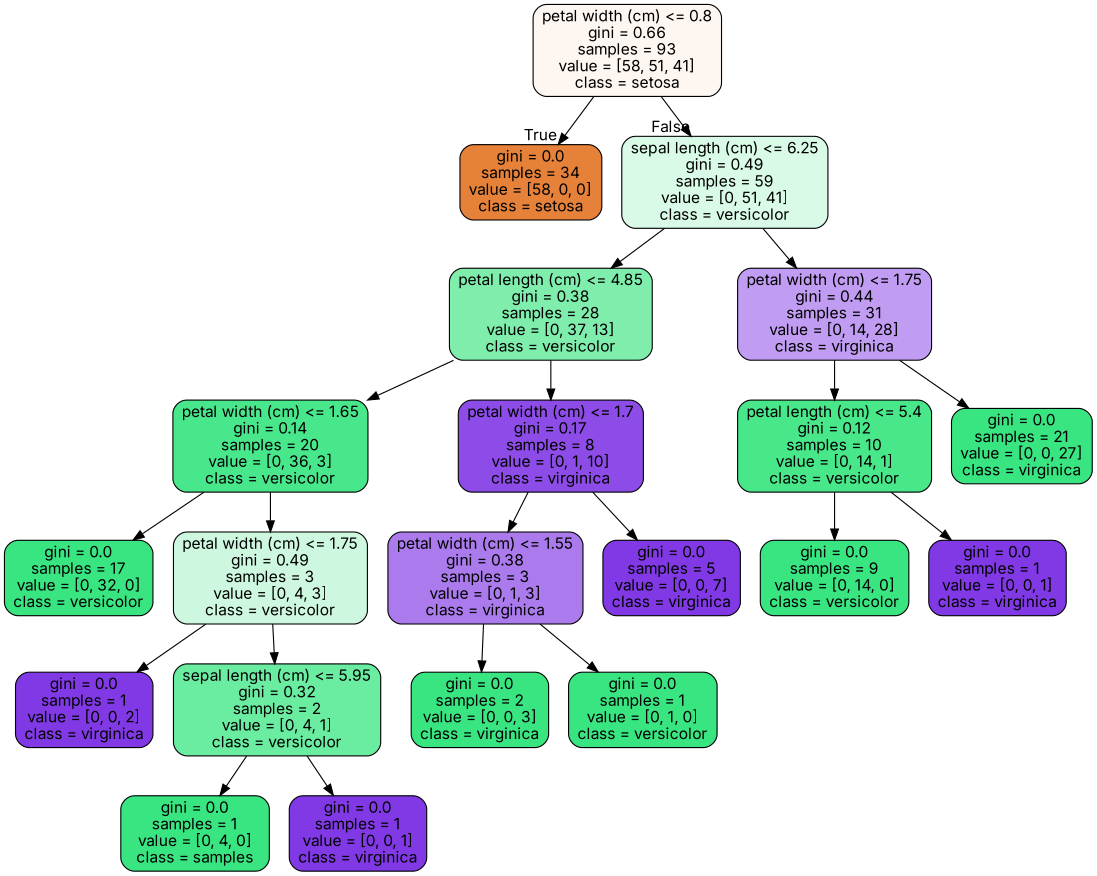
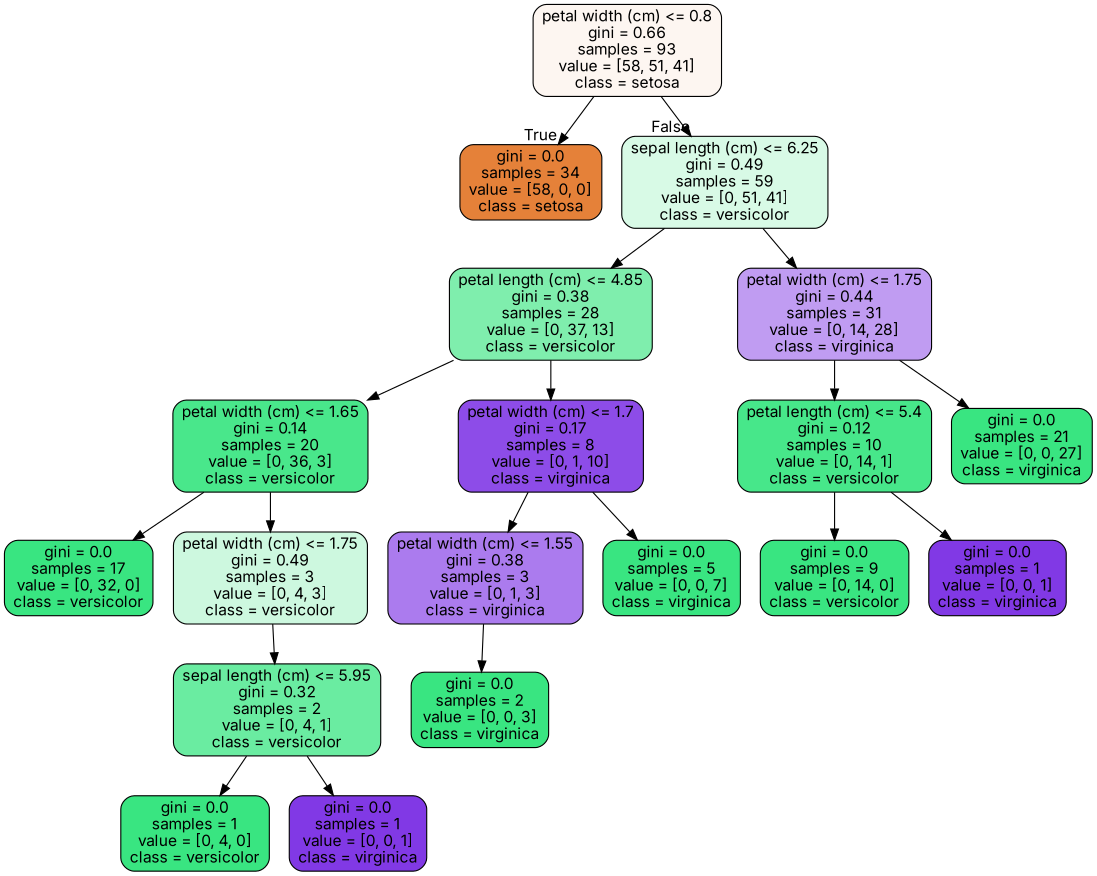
(672, 578) -> (672, 578)
(84, 710) -> none
(643, 710) -> none
(195, 833) -> (195, 833)
